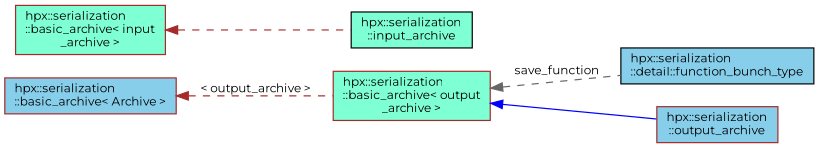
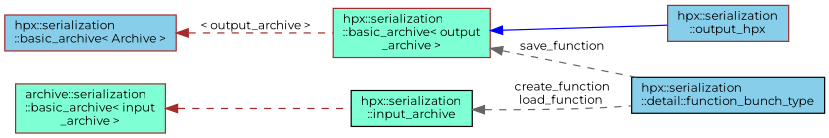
(90, 30) -> (90, 108)
none -> (558, 109)
(717, 125) -> (728, 23)
